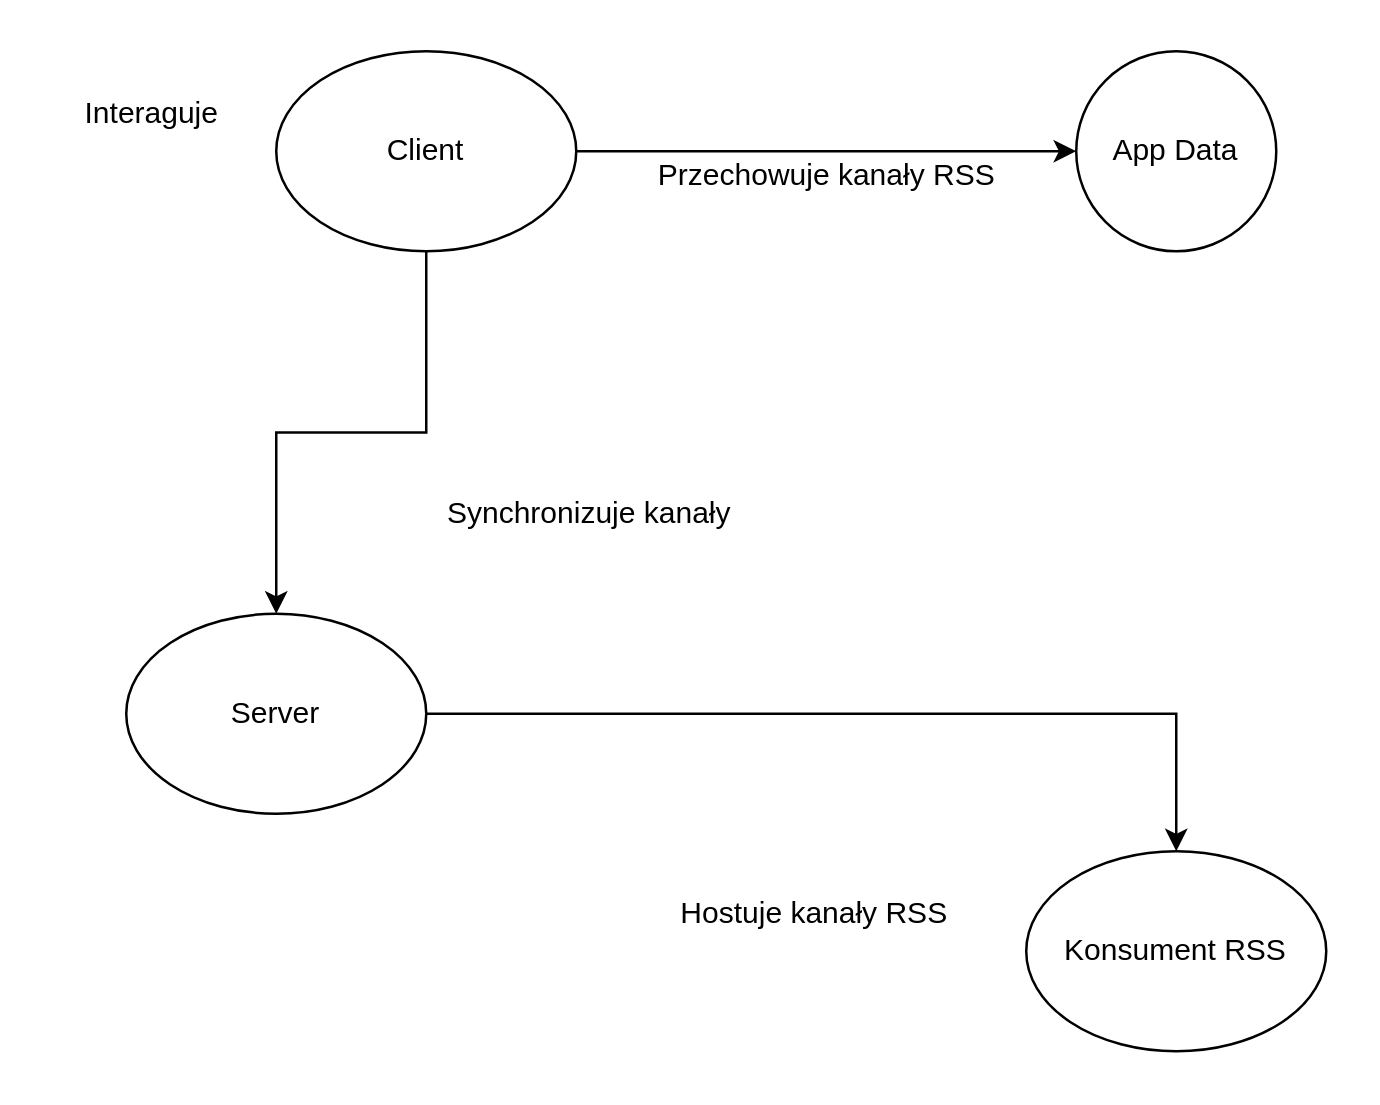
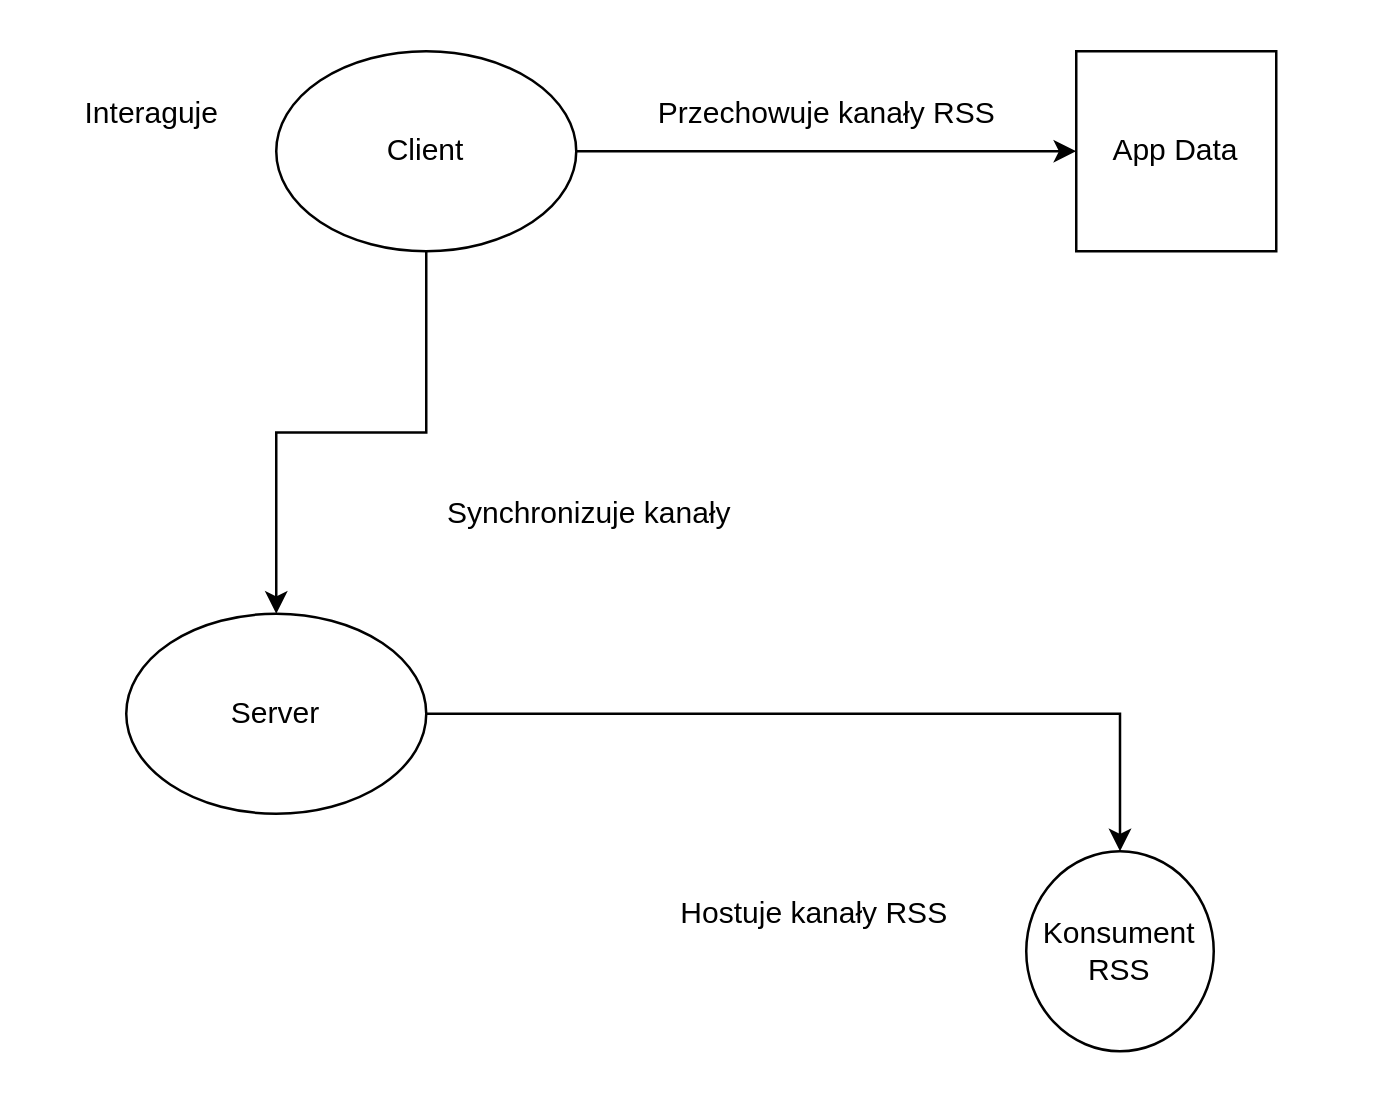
(1176, 151) -> (1176, 151)
(826, 176) -> (826, 114)
(1176, 951) -> (1120, 951)
